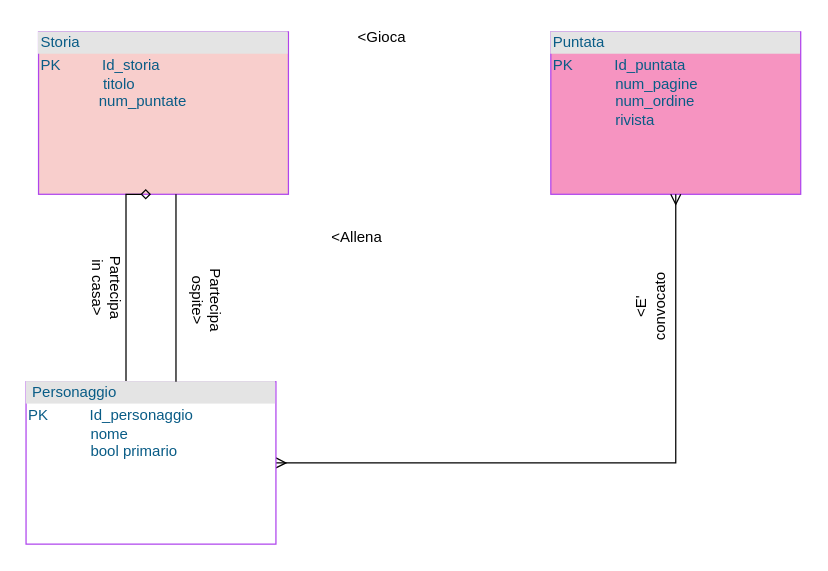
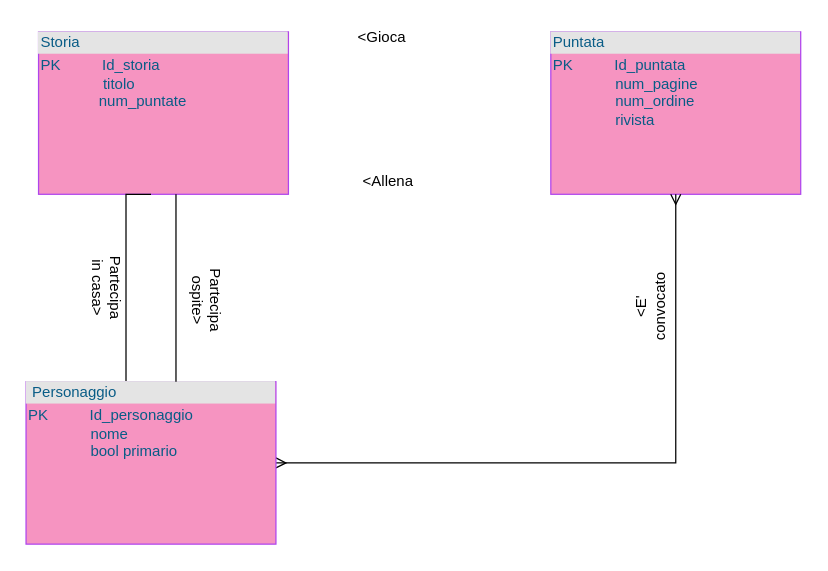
(163, 113) -> (163, 113)
(140, 194) -> (145, 194)
(357, 238) -> (388, 182)
(151, 463) -> (151, 463)
